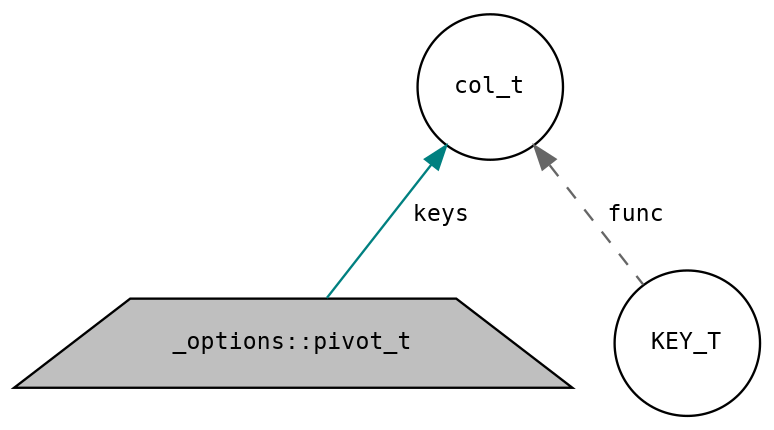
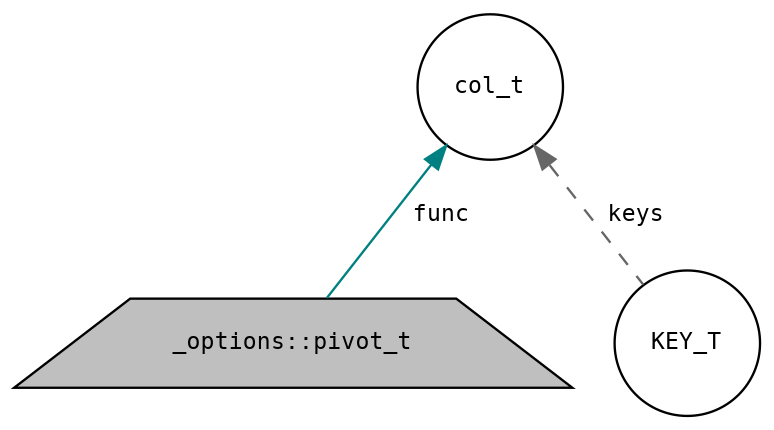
(435, 215) -> (435, 215)
(630, 215) -> (630, 215)
